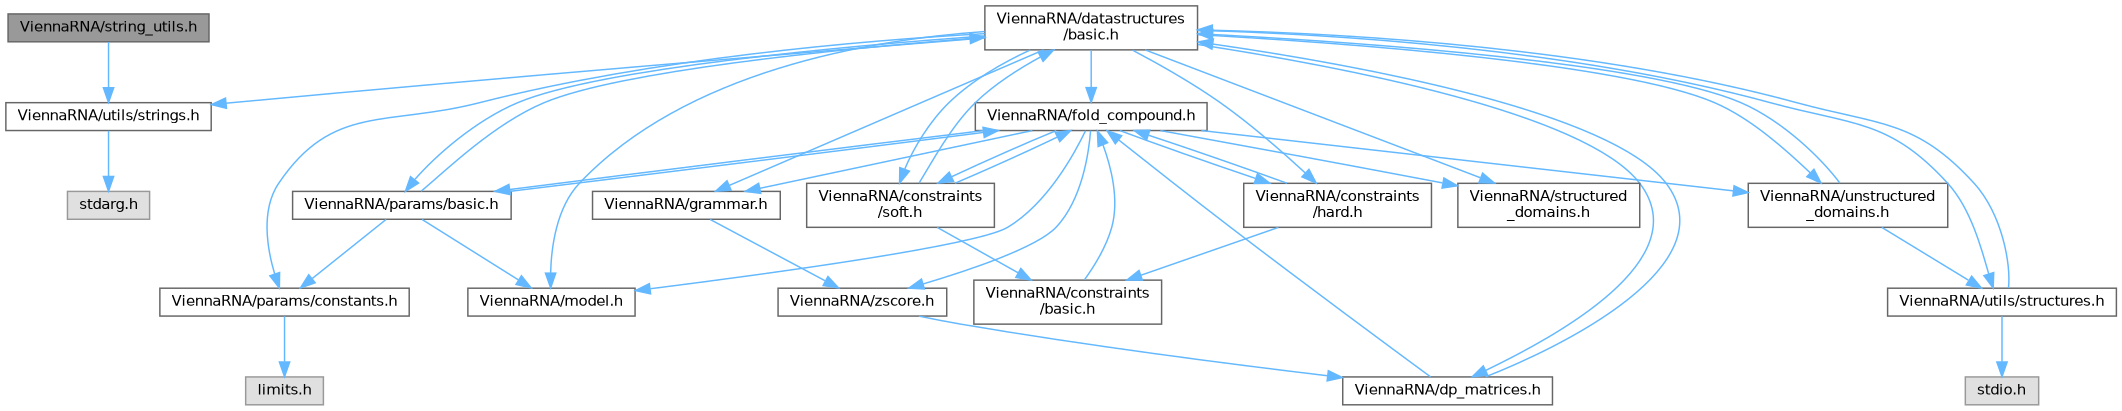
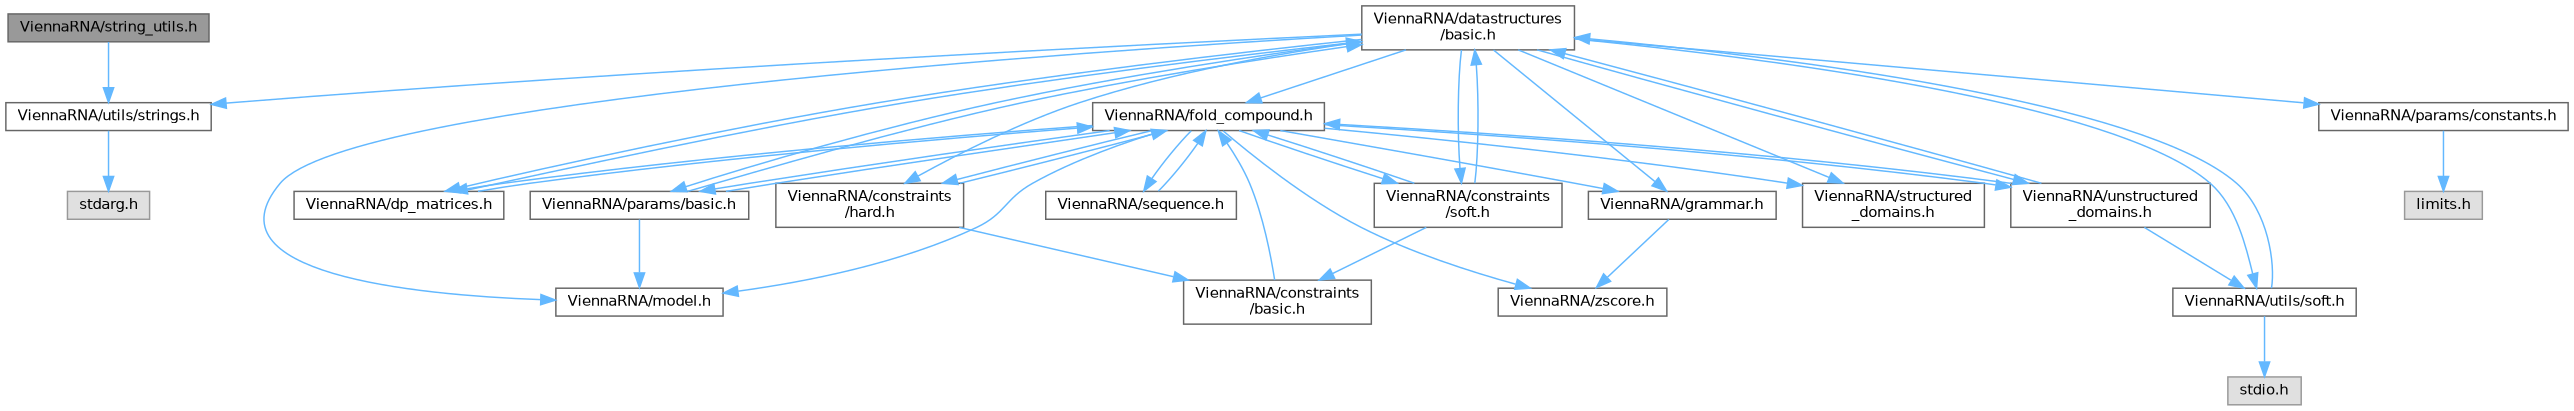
none -> (1676, 148)
none -> (1141, 205)
(349, 249) -> none
(2002, 302) -> (2265, 302)
(1123, 349) -> (779, 152)
